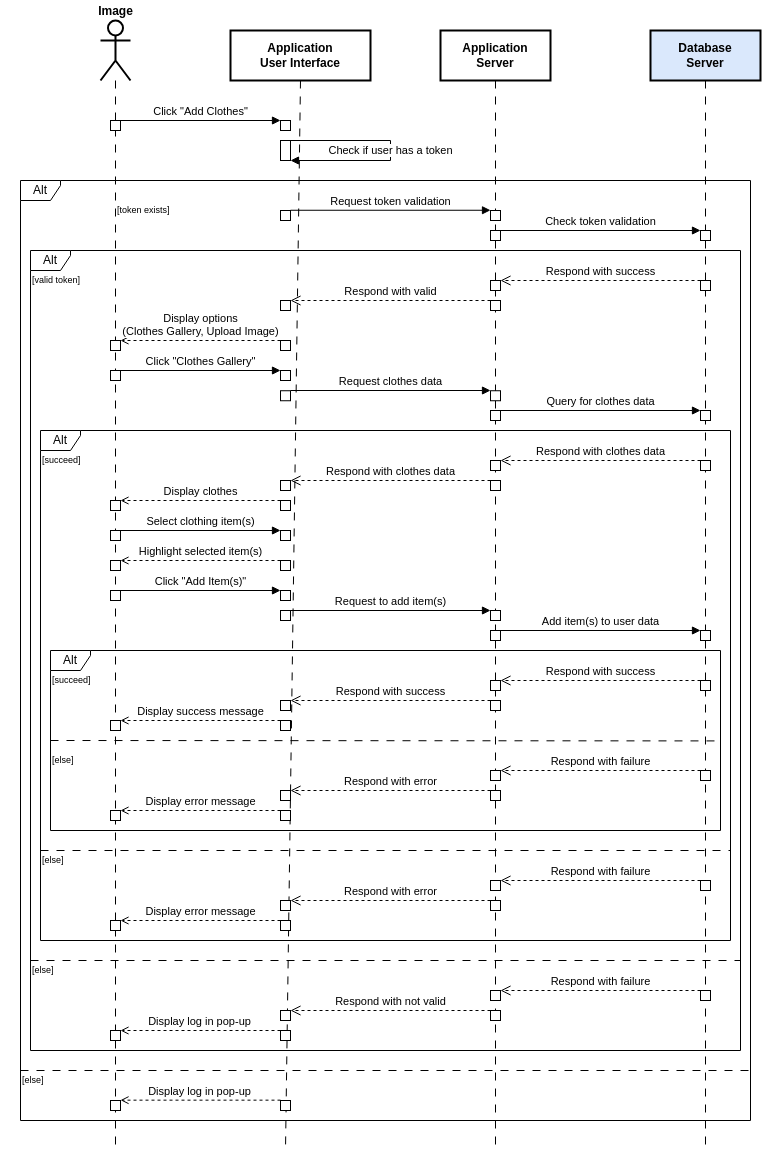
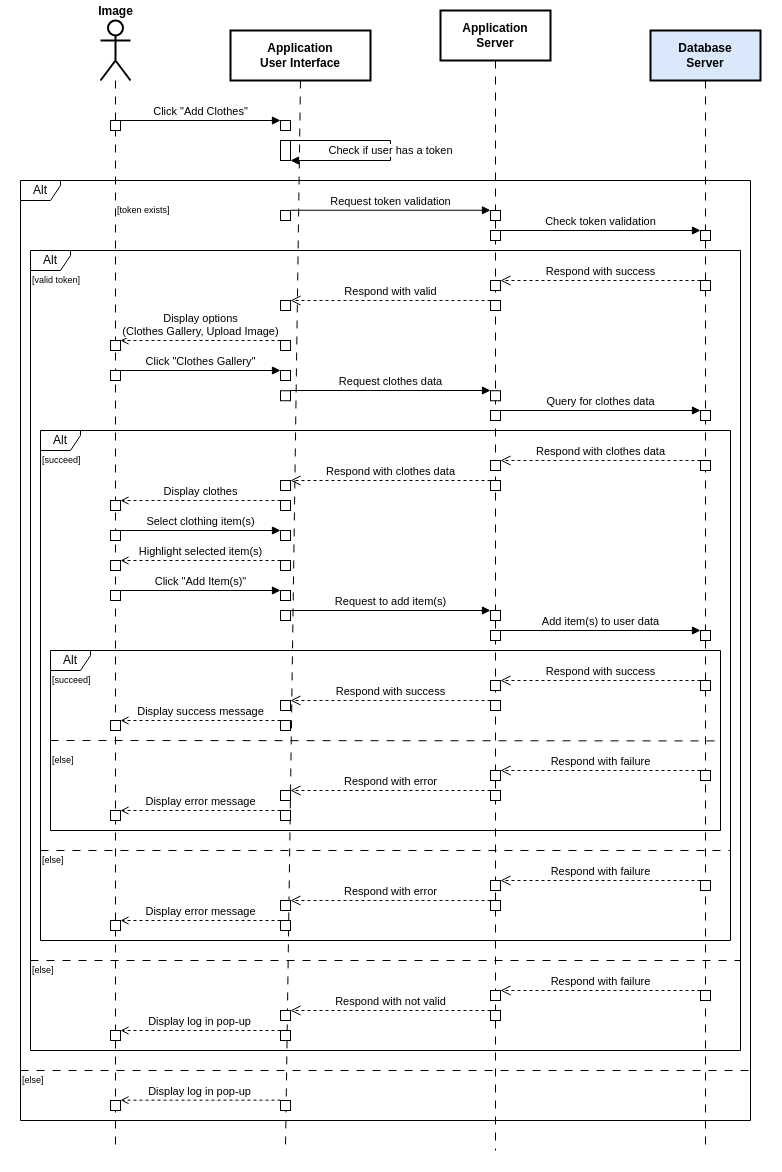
(496, 56) -> (496, 36)
